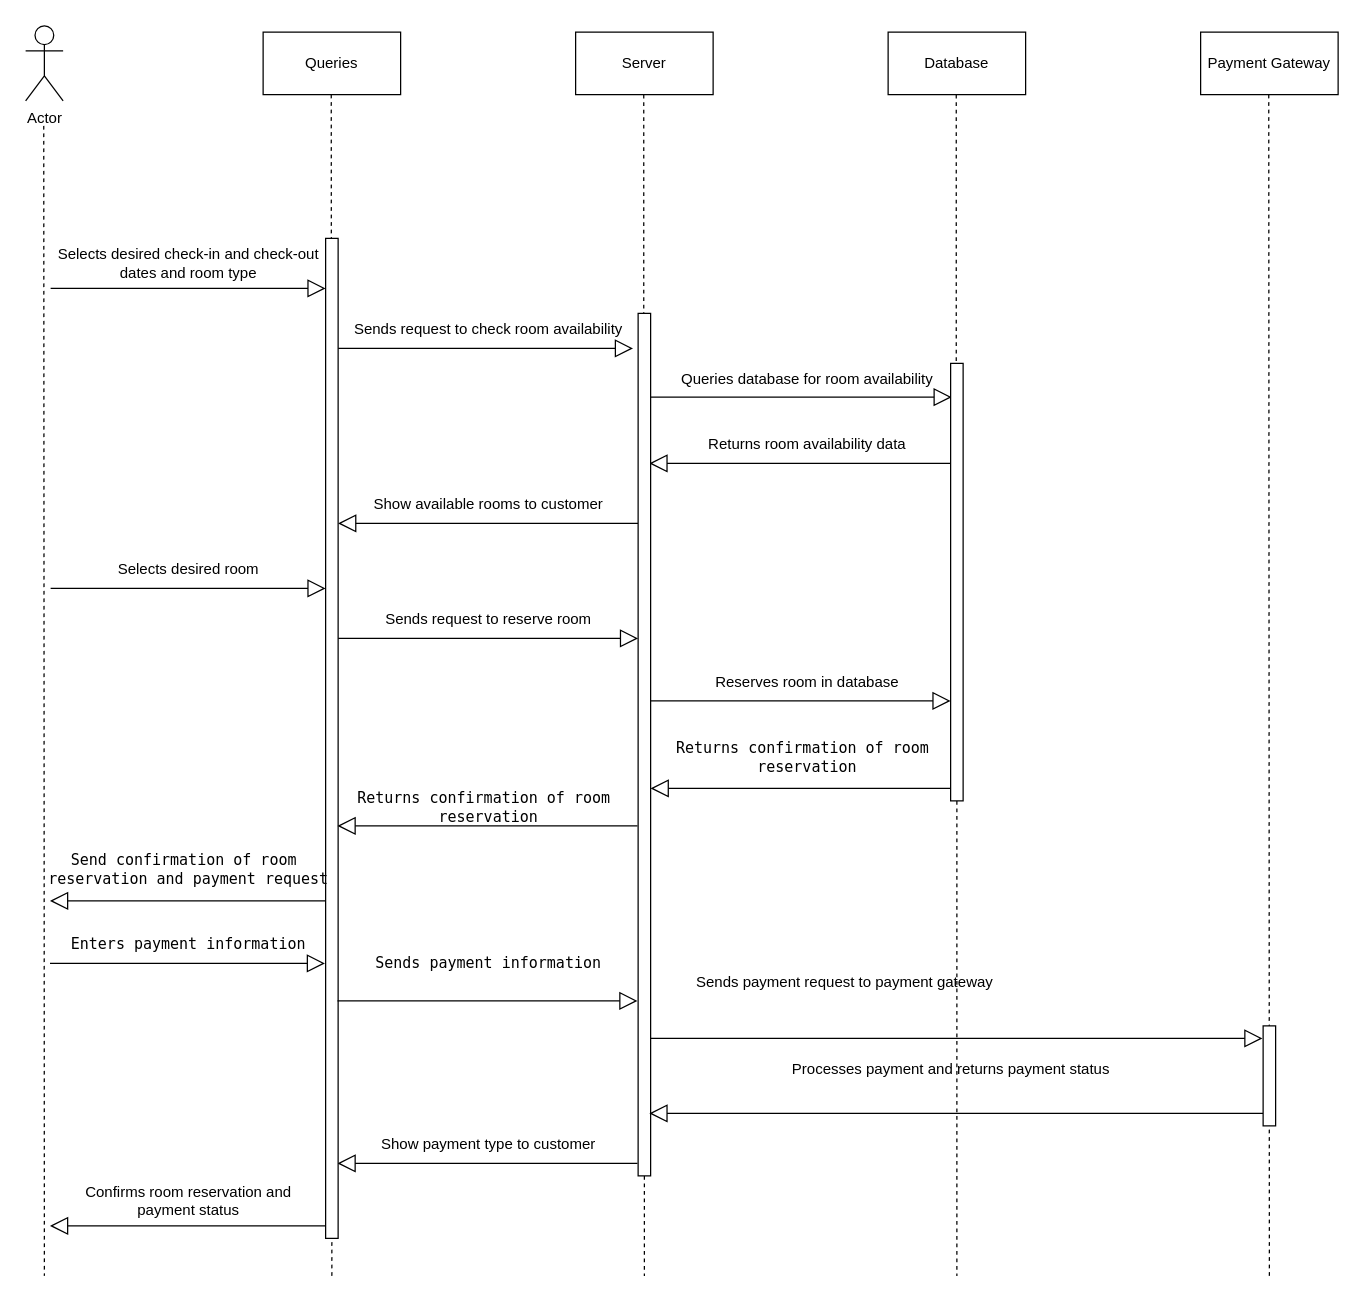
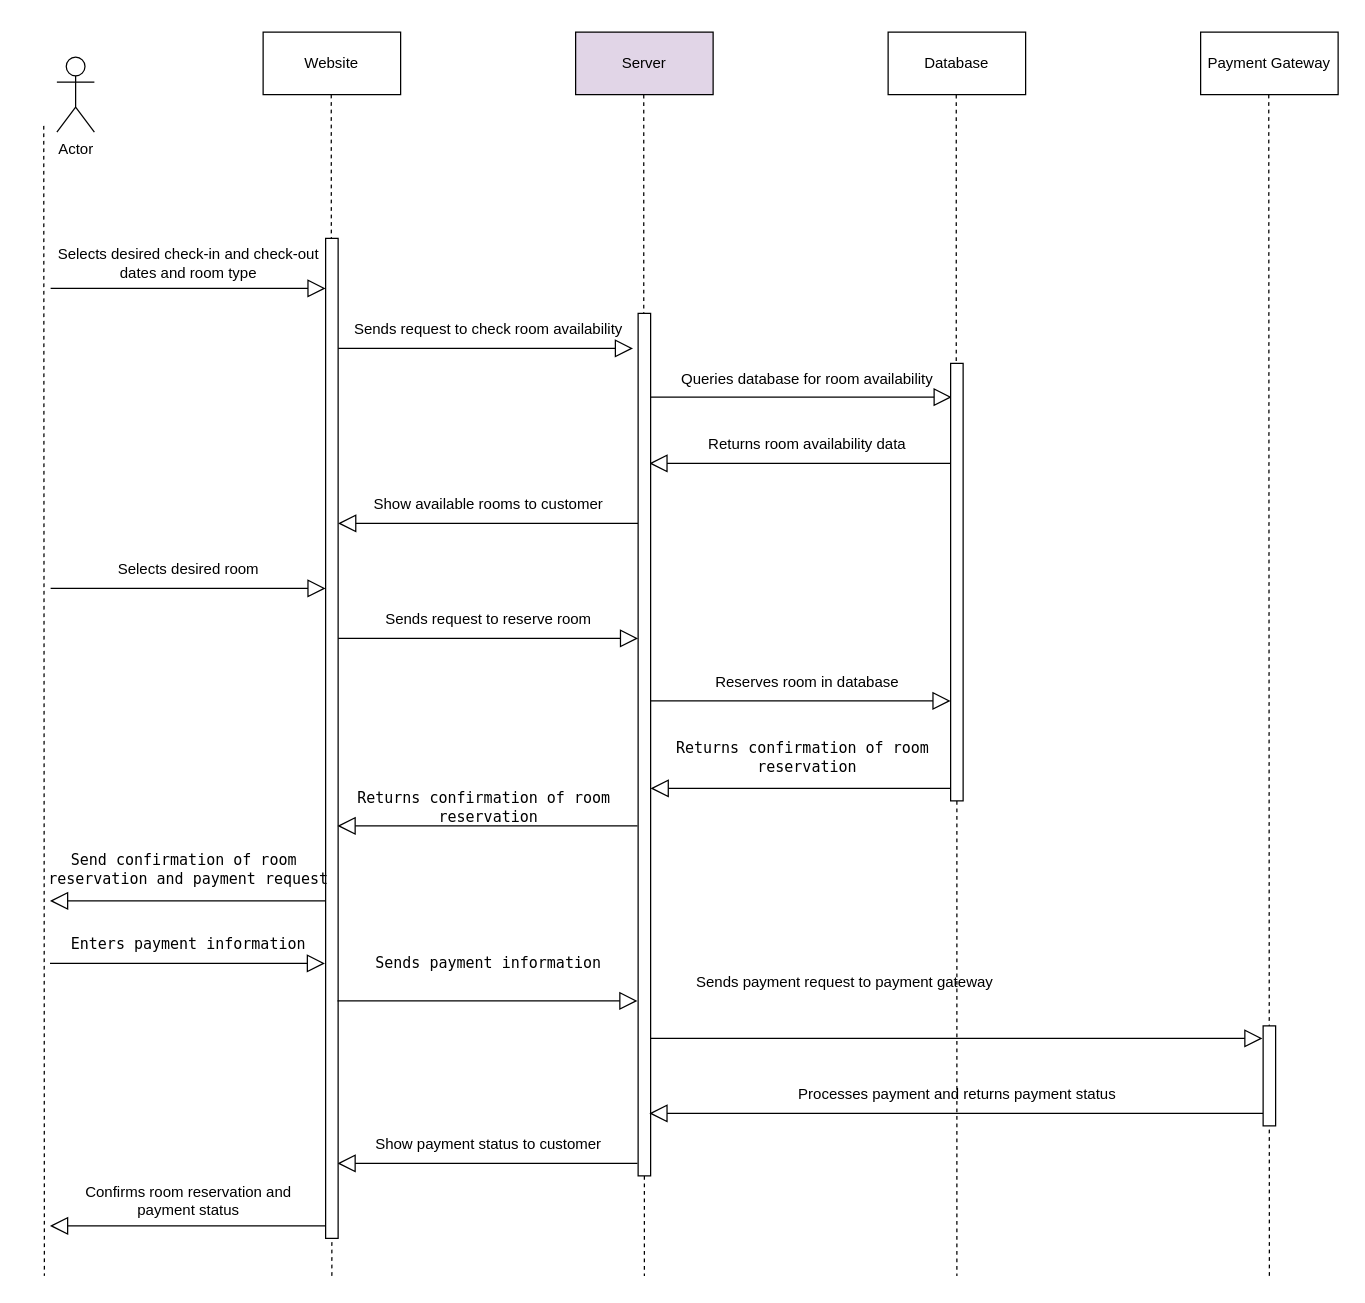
(44, 63) -> (76, 94)
(332, 63) -> (332, 63)
(644, 63) -> (644, 63)
(950, 1069) -> (956, 1094)
(489, 1144) -> (489, 1144)
